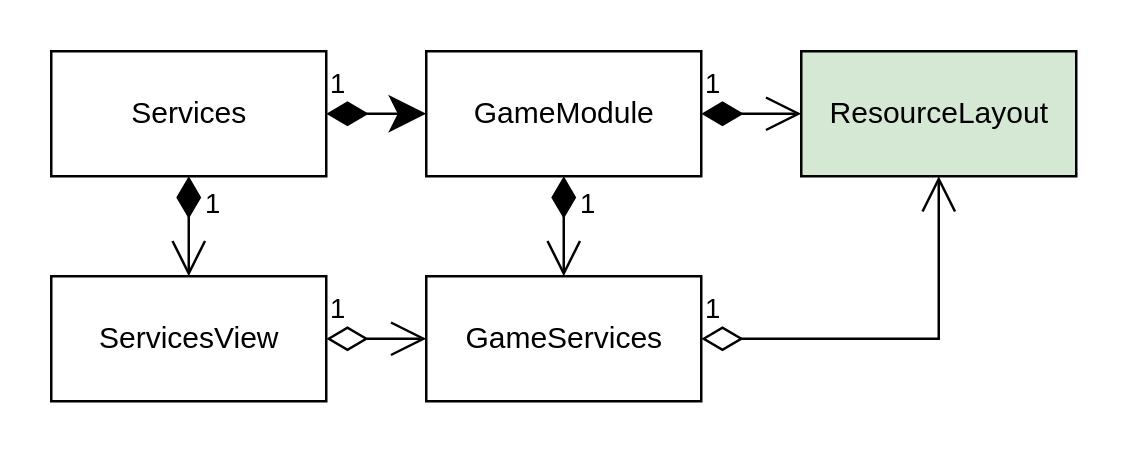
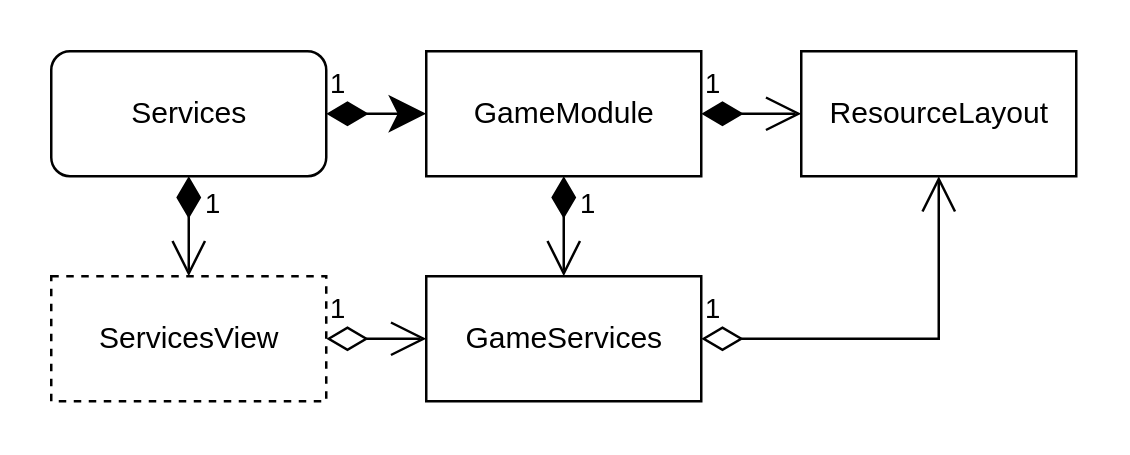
(189, 114) -> (189, 114)
(939, 114) -> (939, 114)
(189, 339) -> (189, 339)
